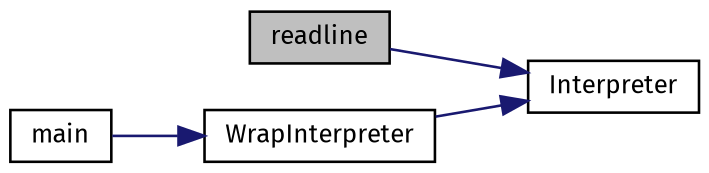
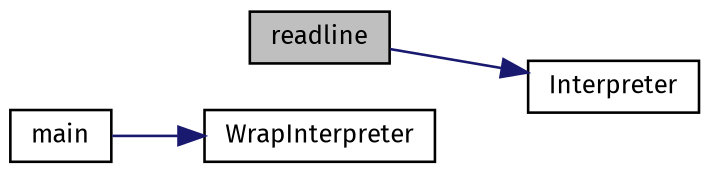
(469, 111) -> none
